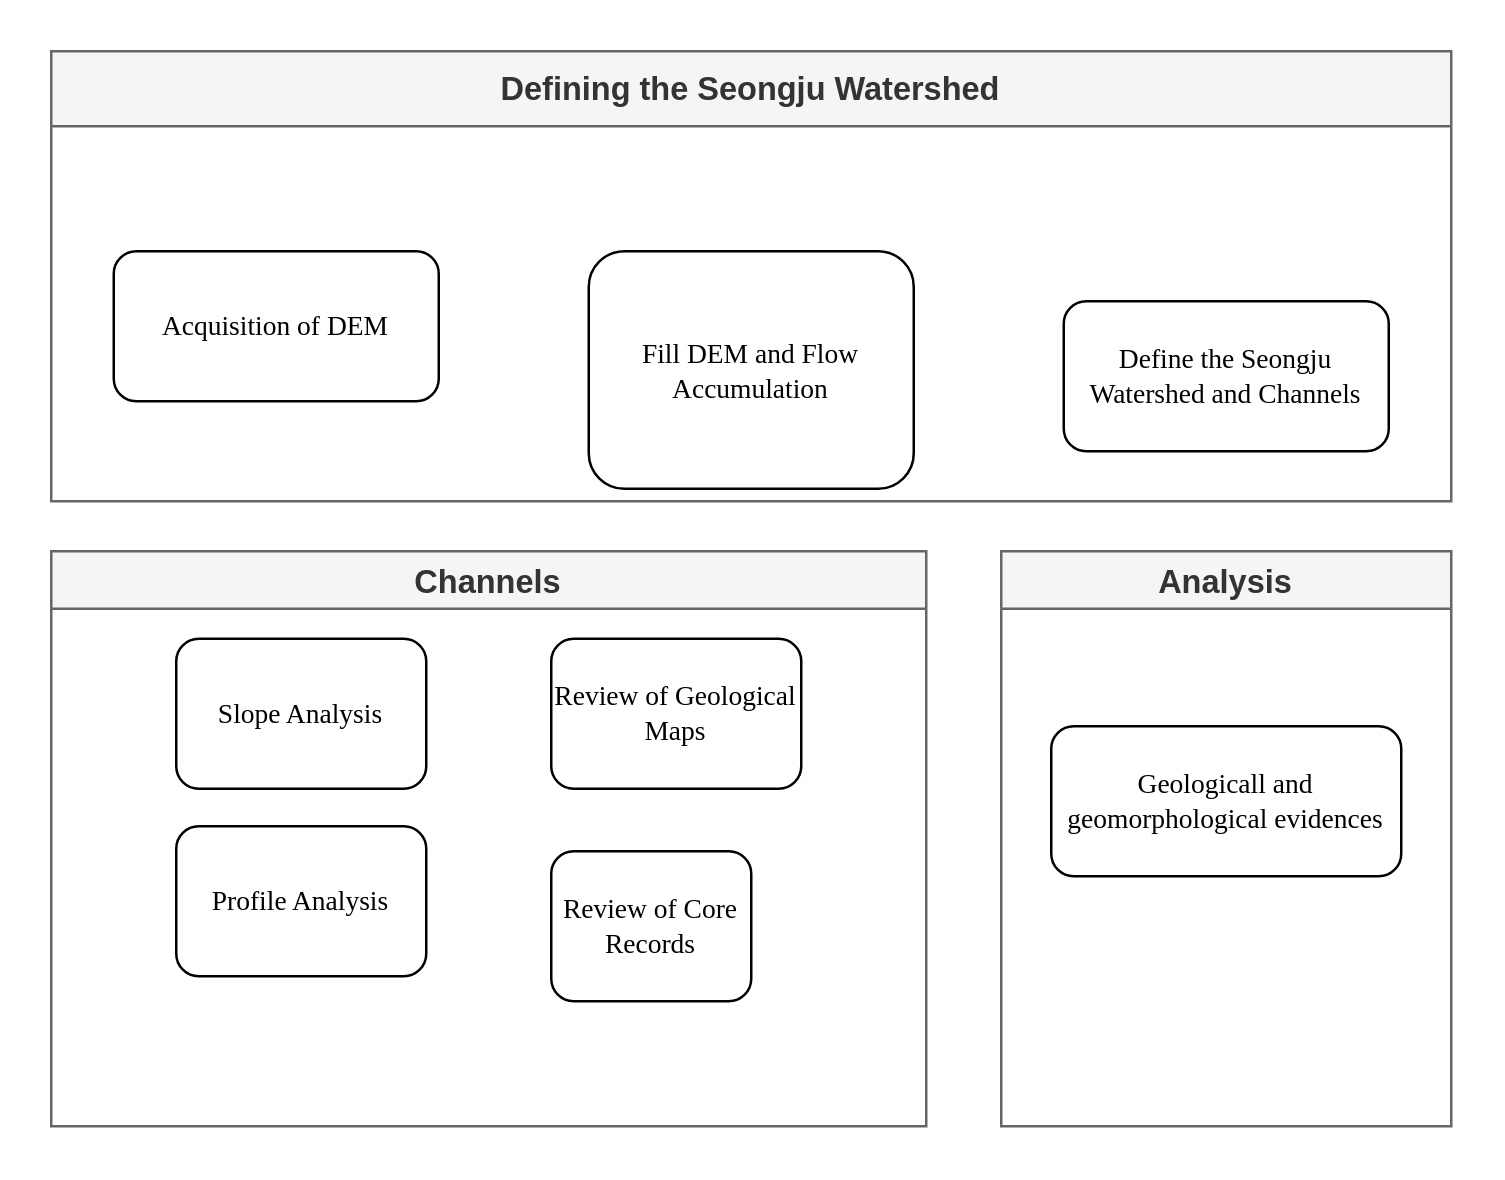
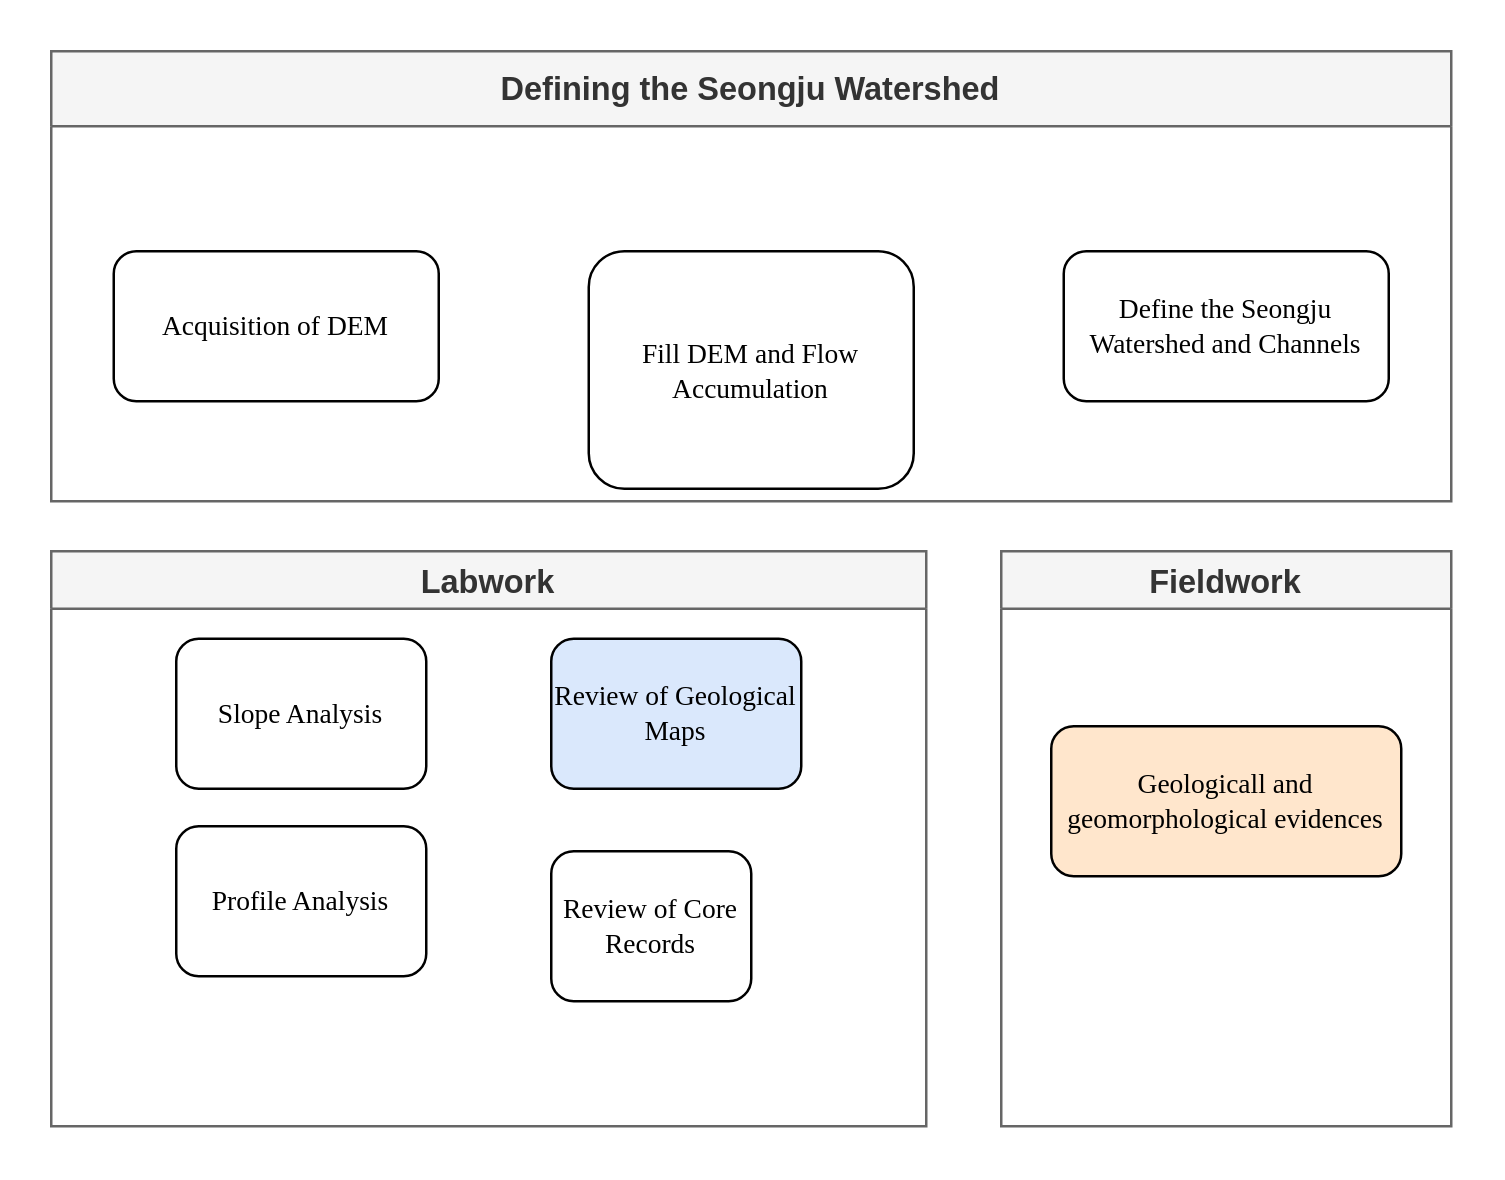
(1226, 376) -> (1226, 326)
(489, 581) -> (489, 581)
(1226, 581) -> (1226, 581)
(676, 714) -> (676, 714)
(1226, 801) -> (1226, 801)
